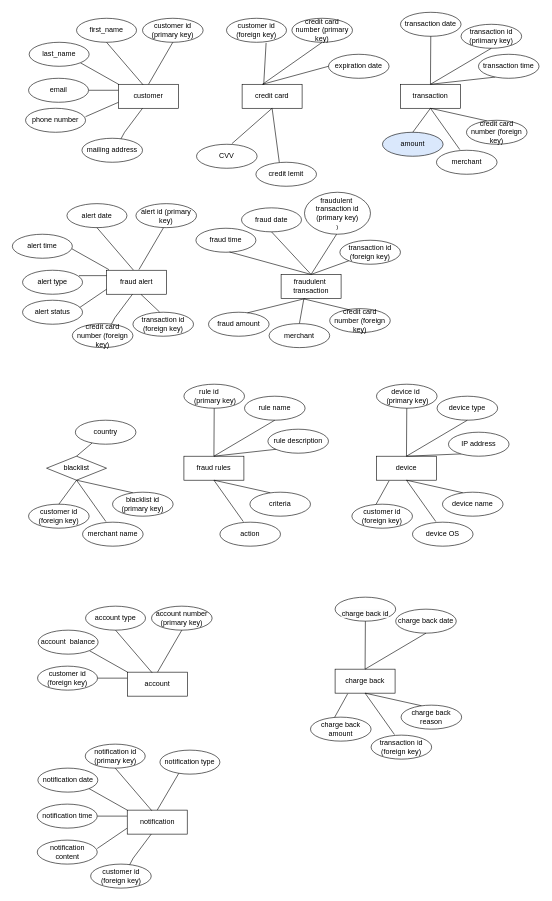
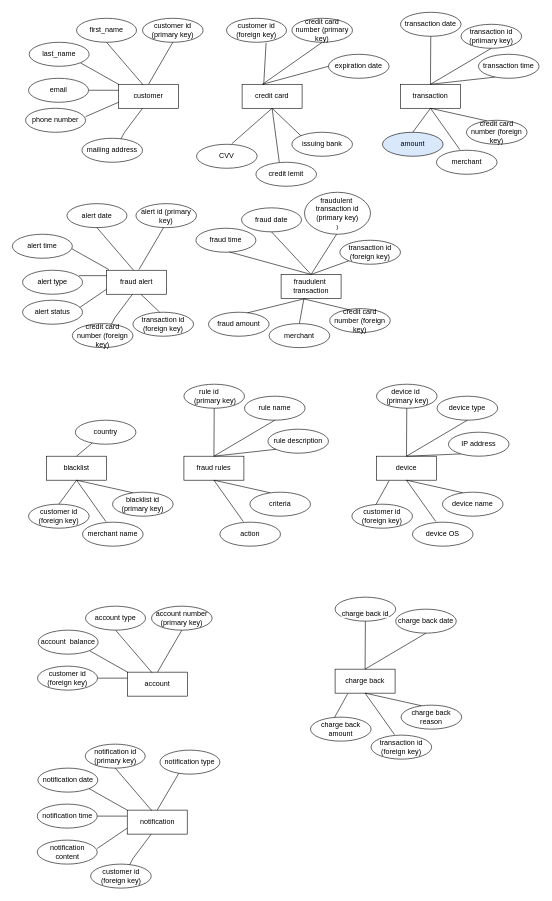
none -> (287, 122)
none -> (322, 144)
(77, 468) -> (77, 468)
